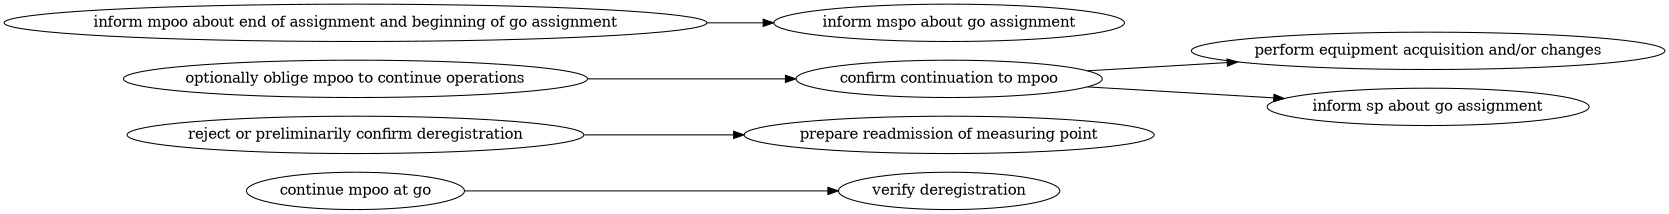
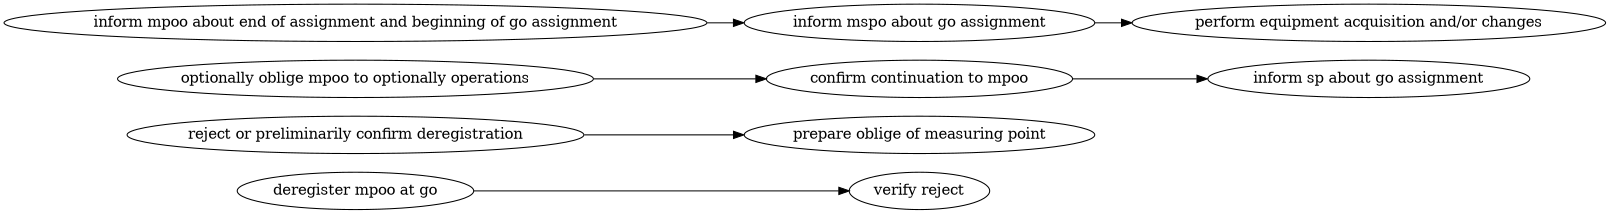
(1157, 67) -> (1108, 23)
(355, 79) -> (355, 79)
(949, 135) -> (919, 135)
(355, 191) -> (355, 191)
(949, 191) -> (919, 191)
